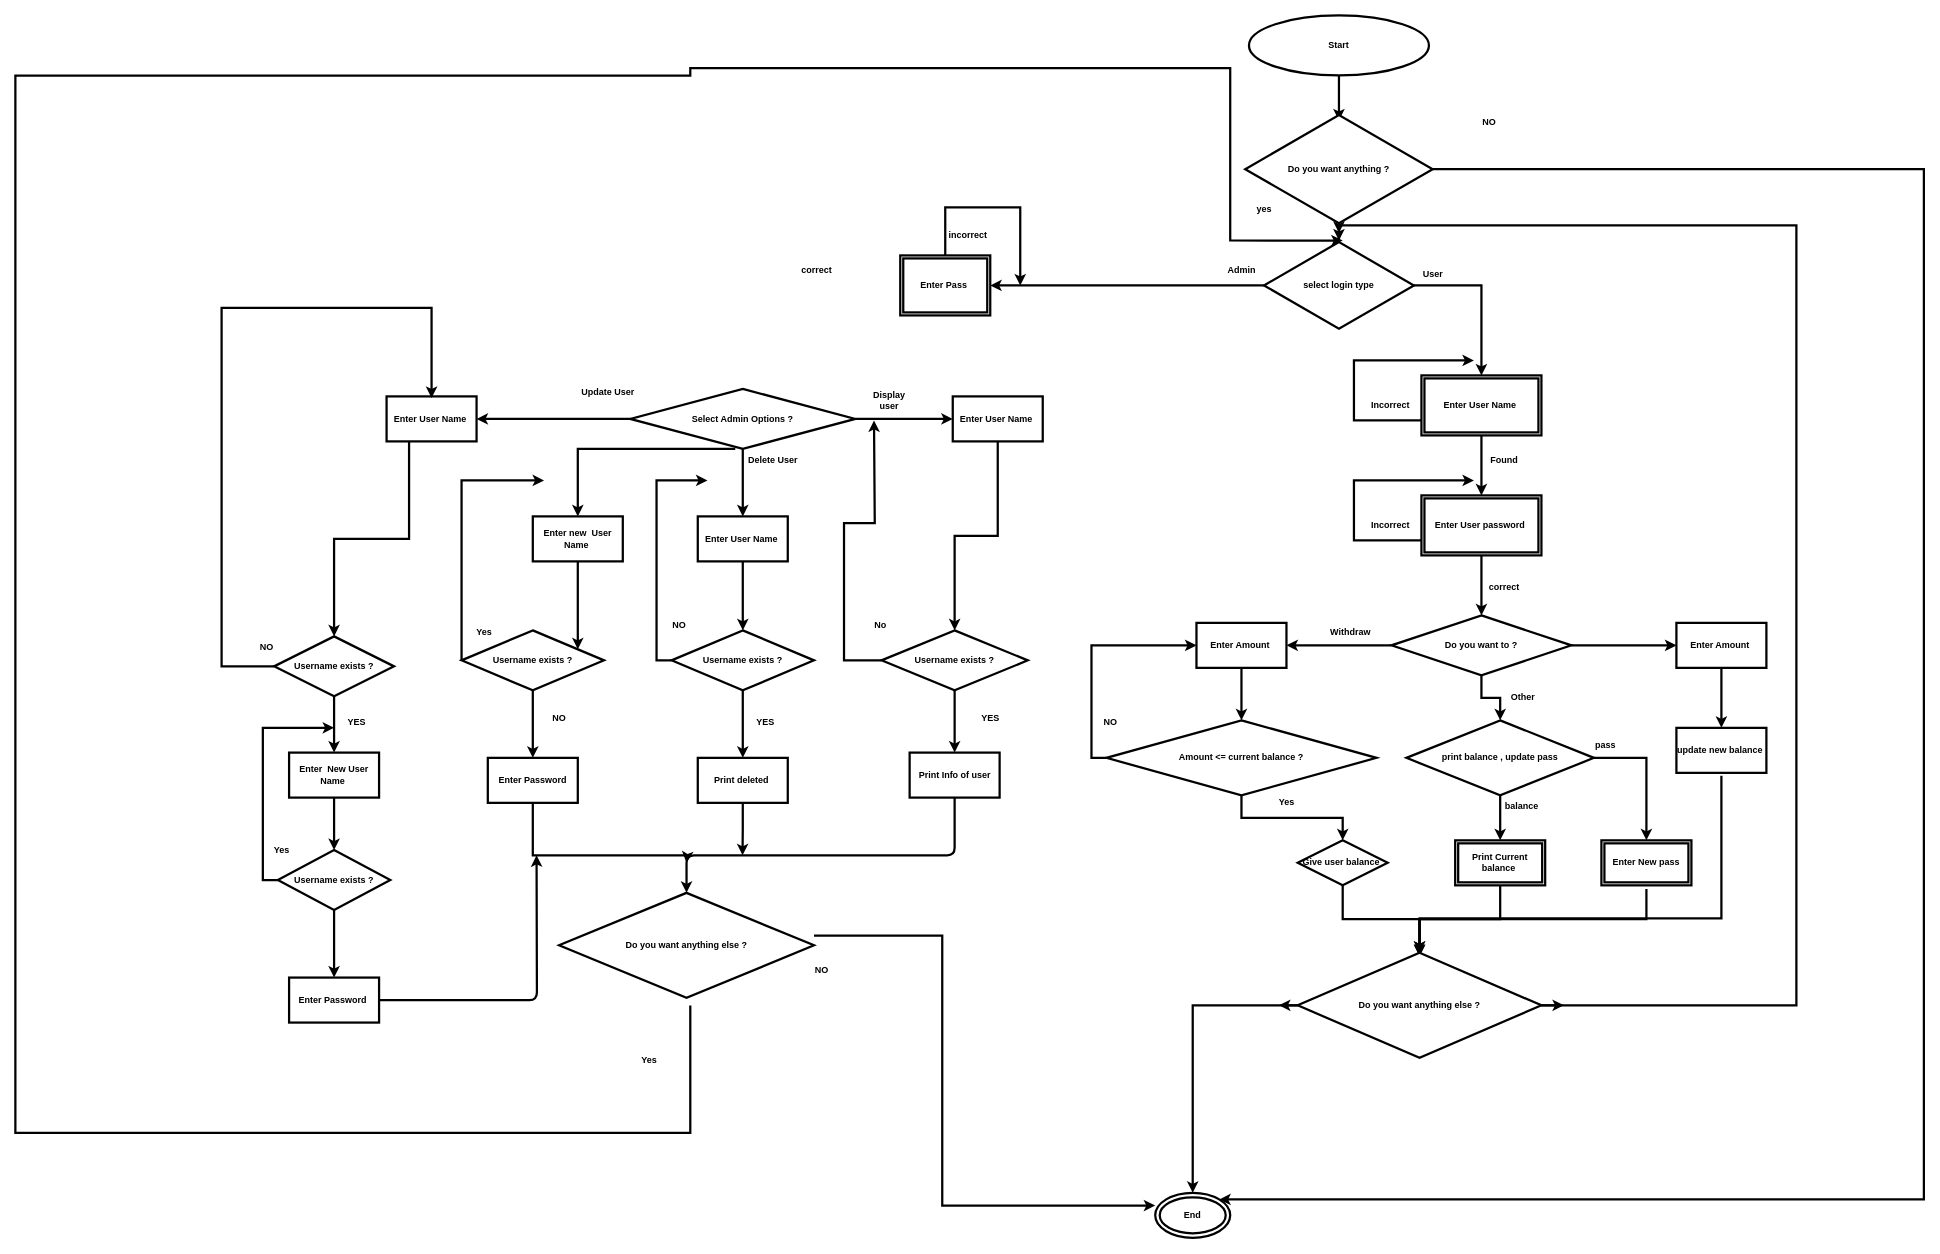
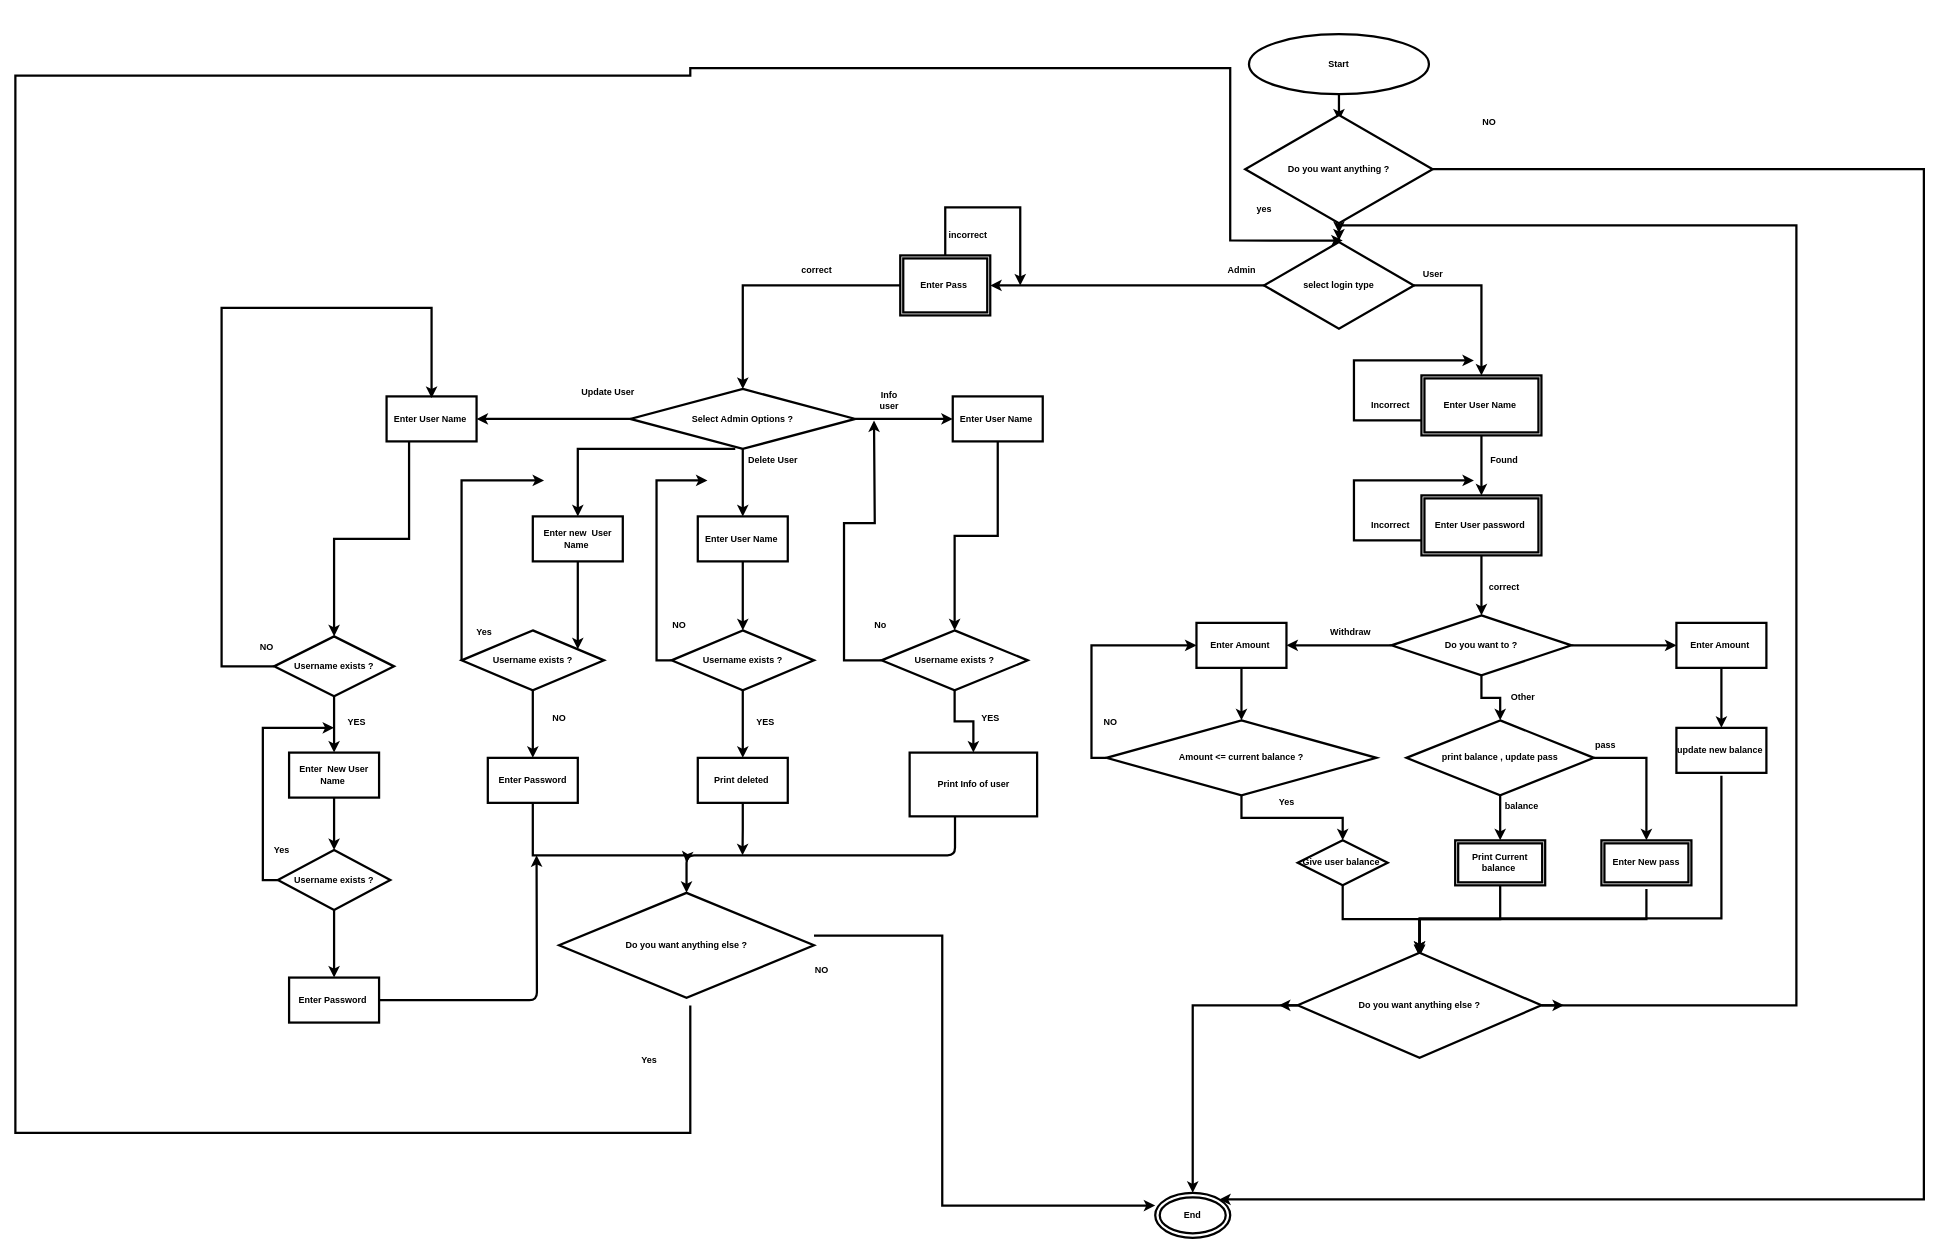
(1339, 45) -> (1339, 64)
none -> (774, 285)
(890, 400) -> (890, 400)
(955, 775) -> (974, 785)
